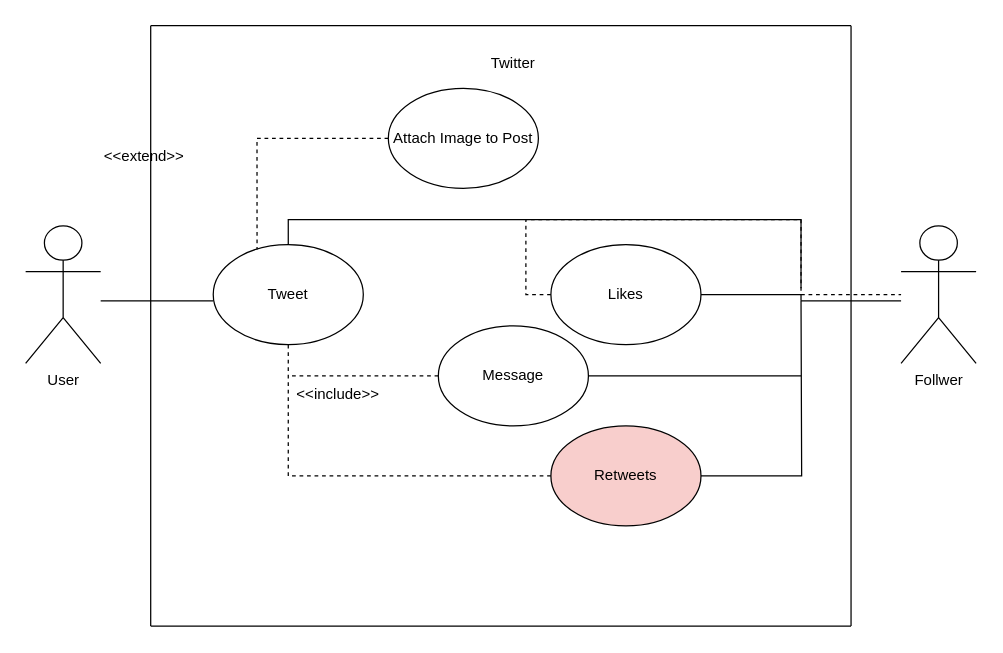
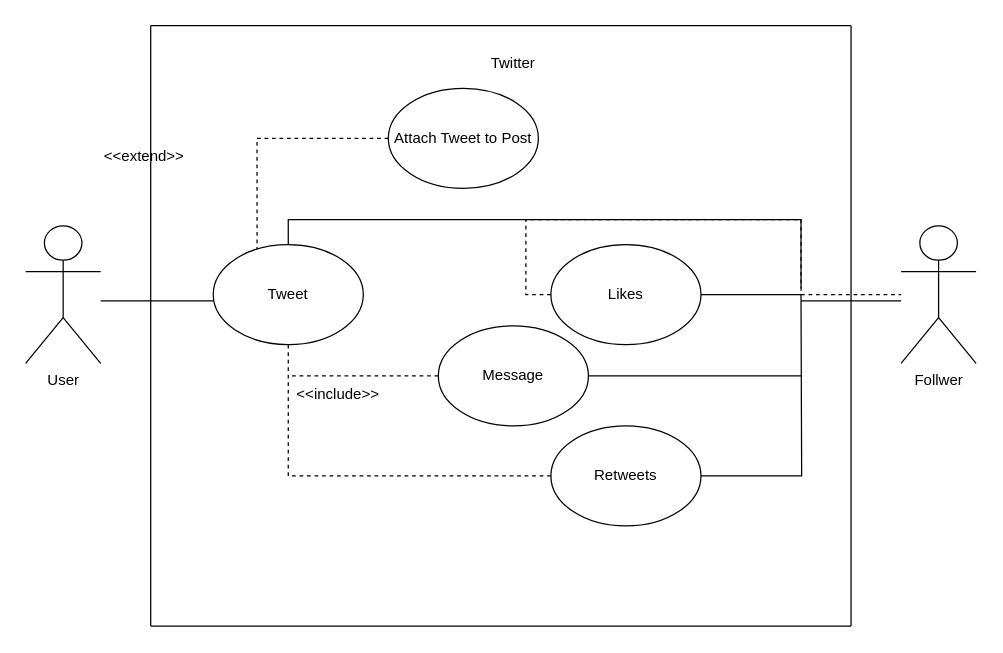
(463, 138) -> (463, 138)
(626, 476) -> (626, 476)
